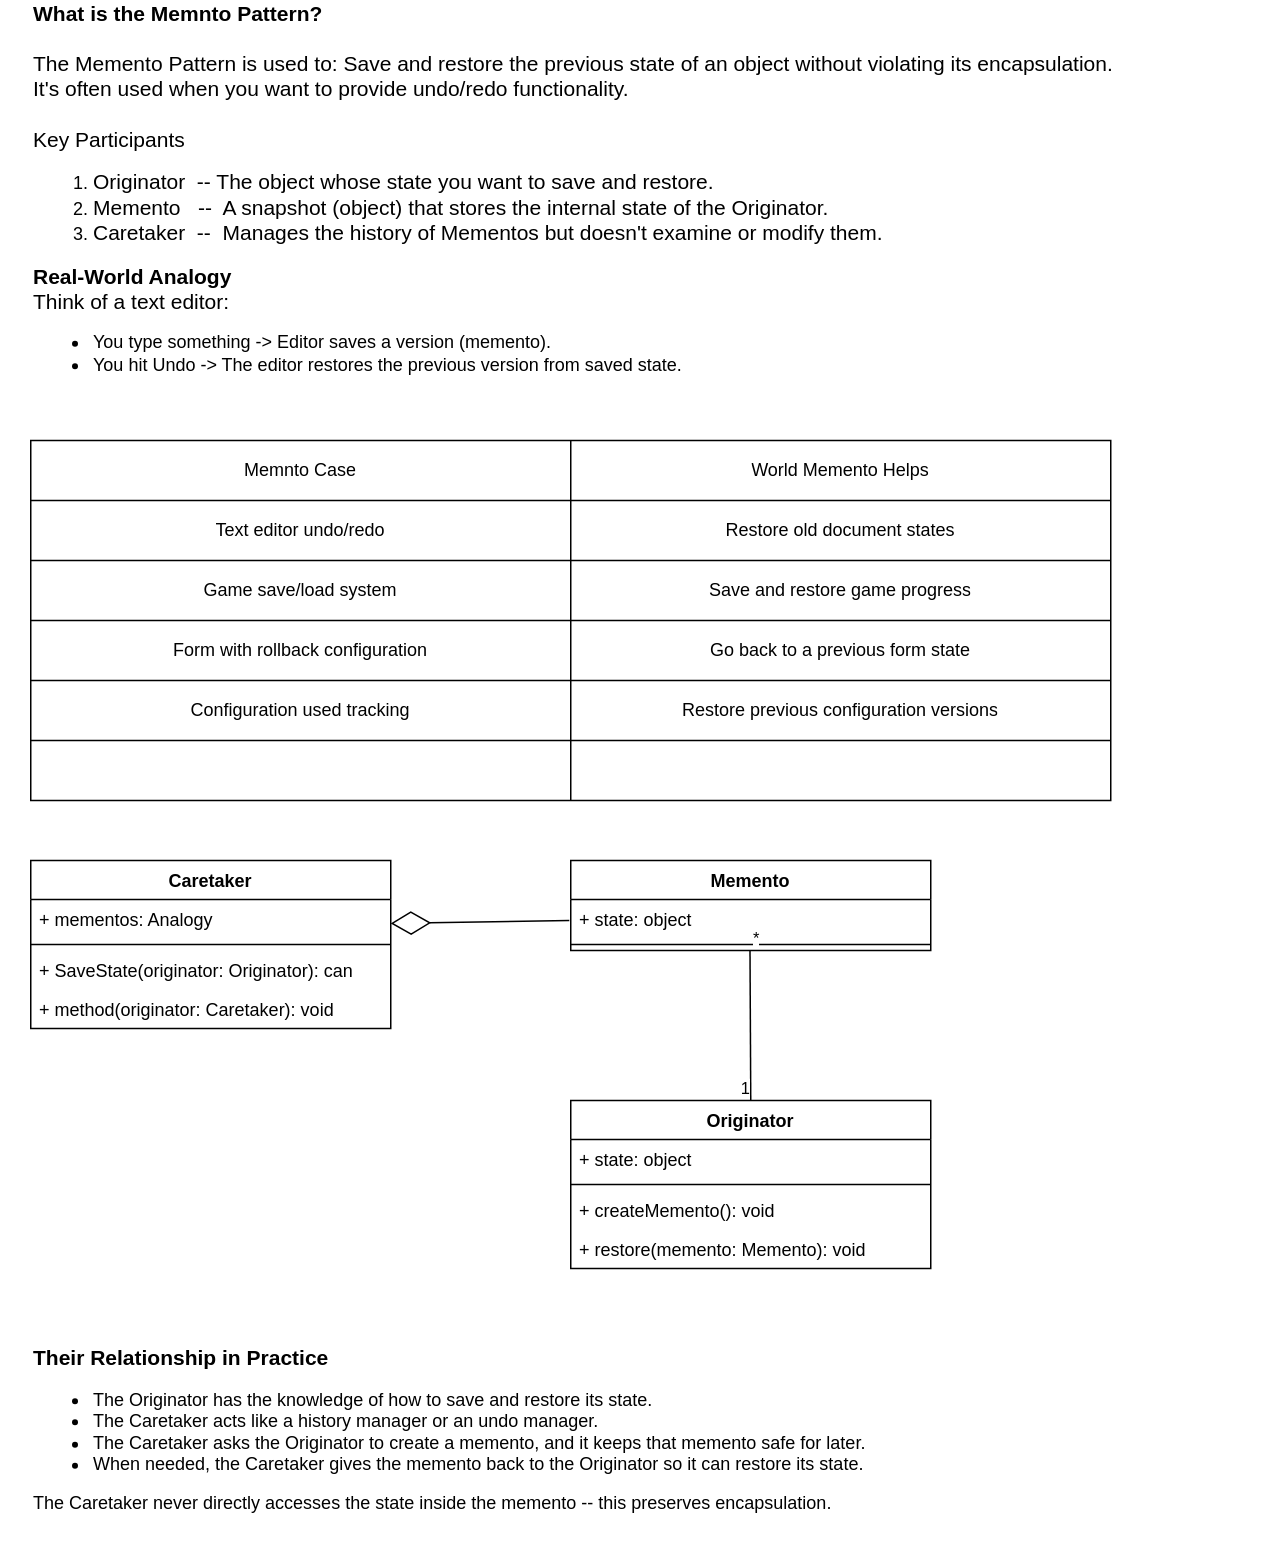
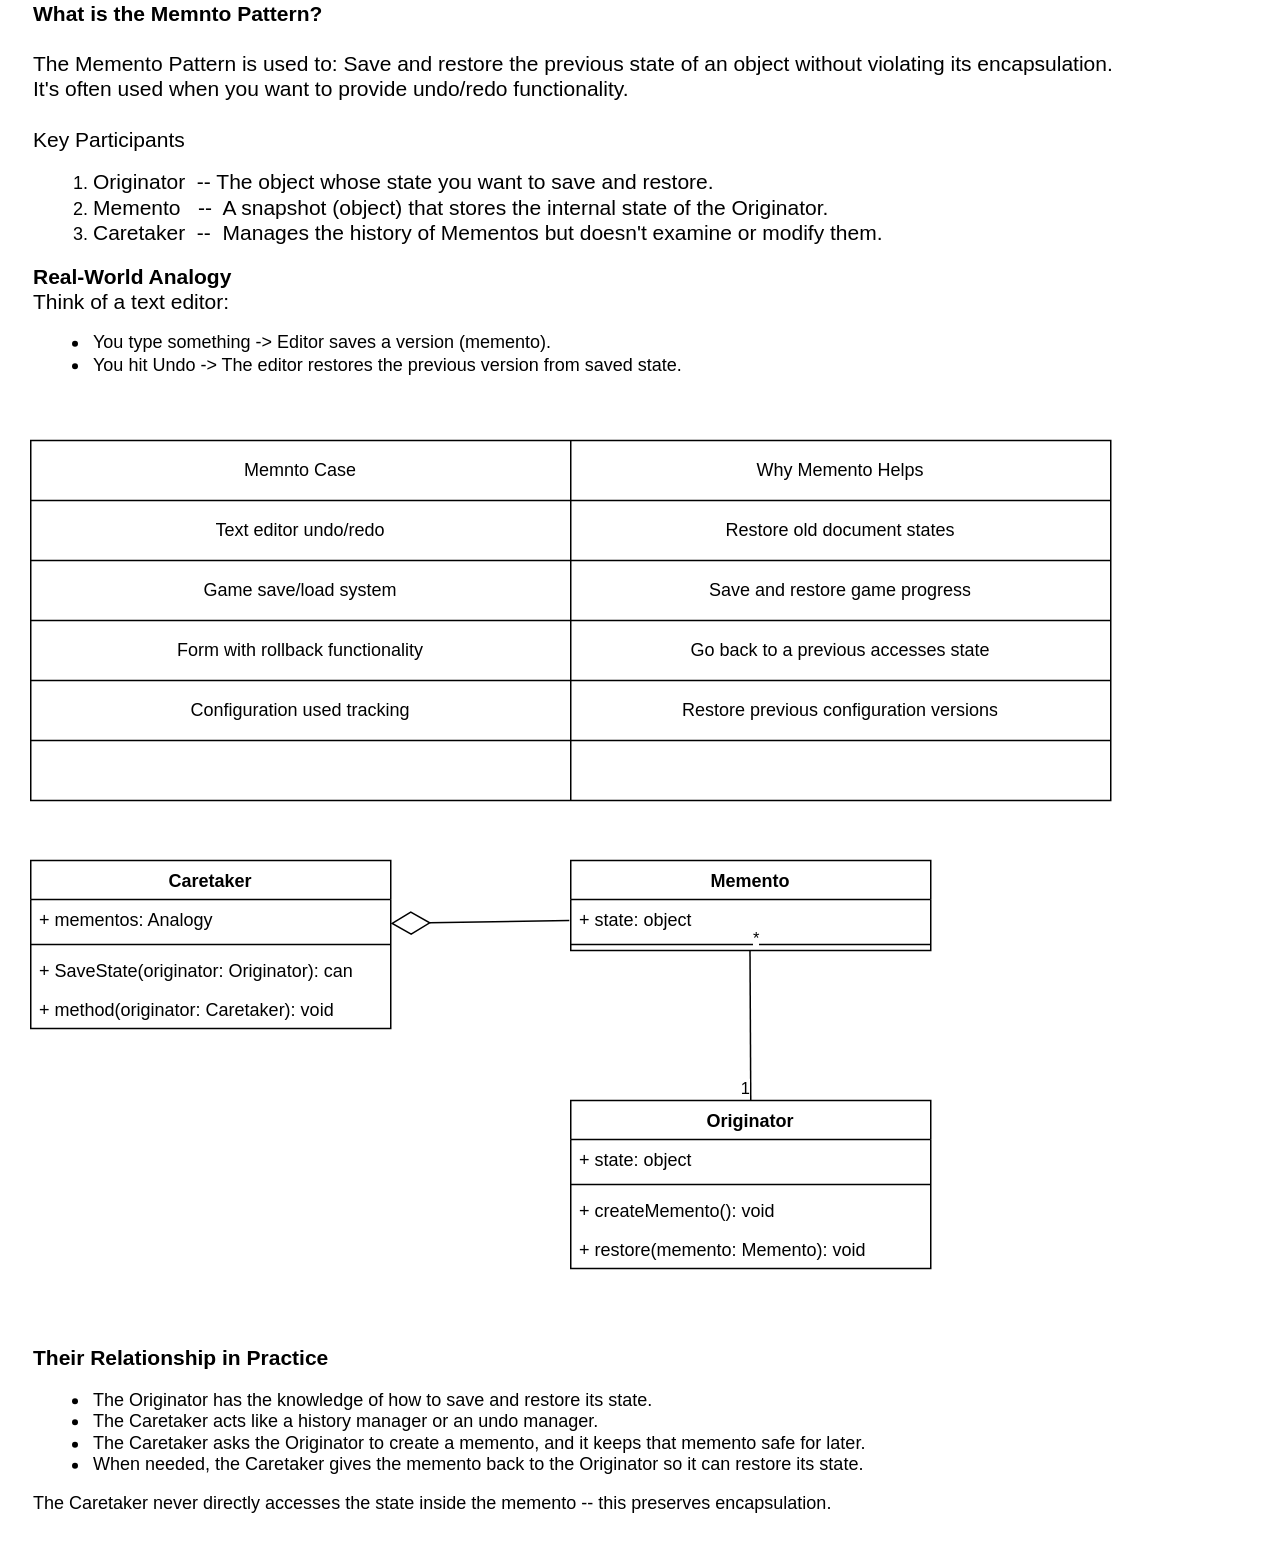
(841, 470) -> (841, 470)
(301, 650) -> (301, 650)
(841, 650) -> (841, 650)
